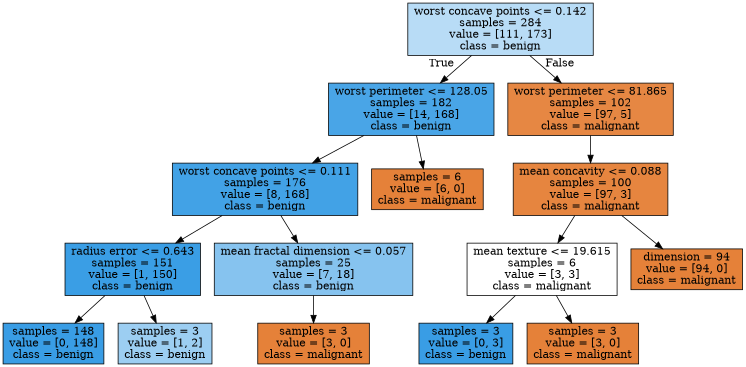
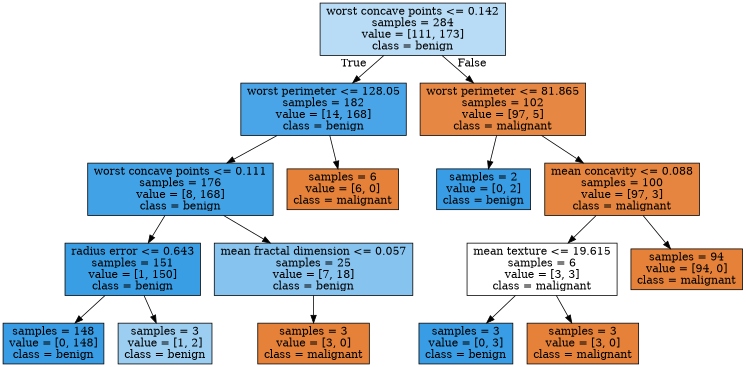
none -> (484, 189)
(687, 269) -> (687, 269)
